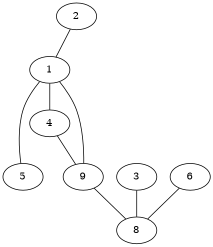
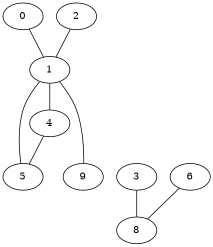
none -> (23, 16)
(67, 150) -> (36, 150)
(110, 204) -> none
